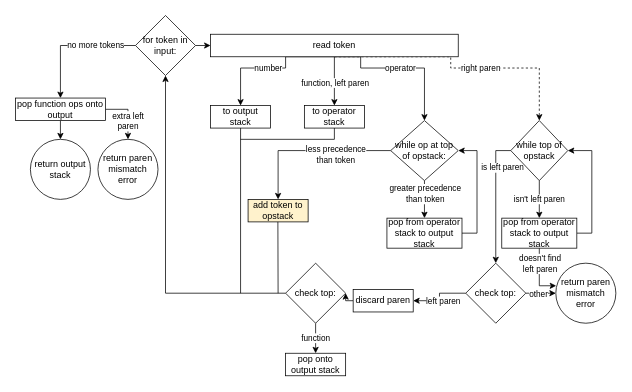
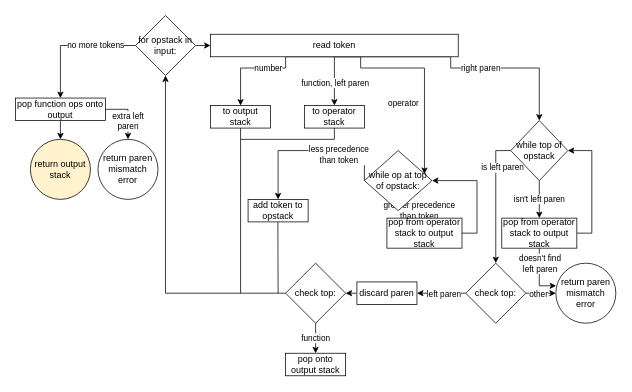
(165, 45) -> (165, 45)
(539, 70) -> (539, 70)
(424, 150) -> (398, 180)
(60, 169) -> (60, 169)
(278, 210) -> (278, 210)
(383, 300) -> (387, 293)
